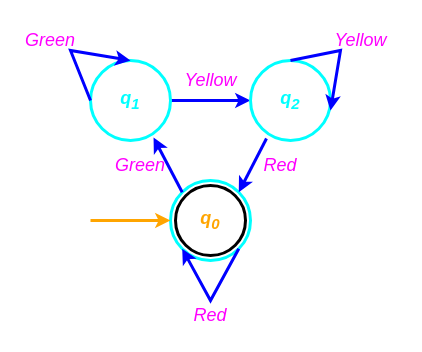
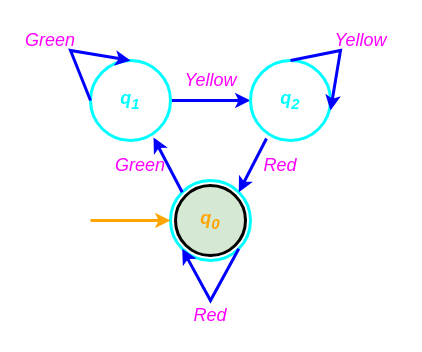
(211, 221) -> (211, 221)
